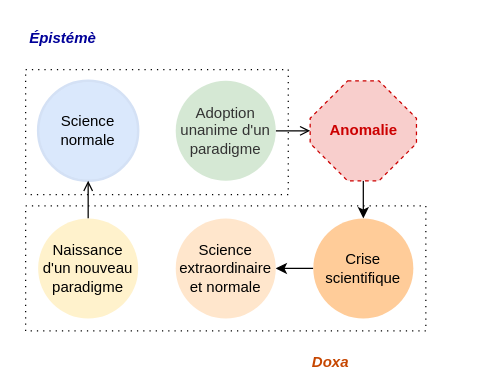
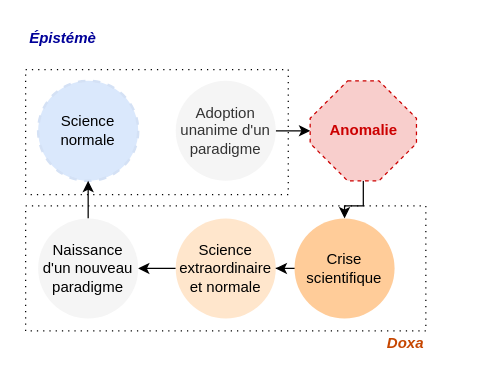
(88, 131) -> (88, 131)
(226, 131) -> (226, 131)
(302, 131) -> (300, 131)
(88, 188) -> (88, 191)
(88, 268) -> (88, 268)
none -> (153, 268)
(363, 268) -> (344, 268)
(331, 362) -> (406, 343)
